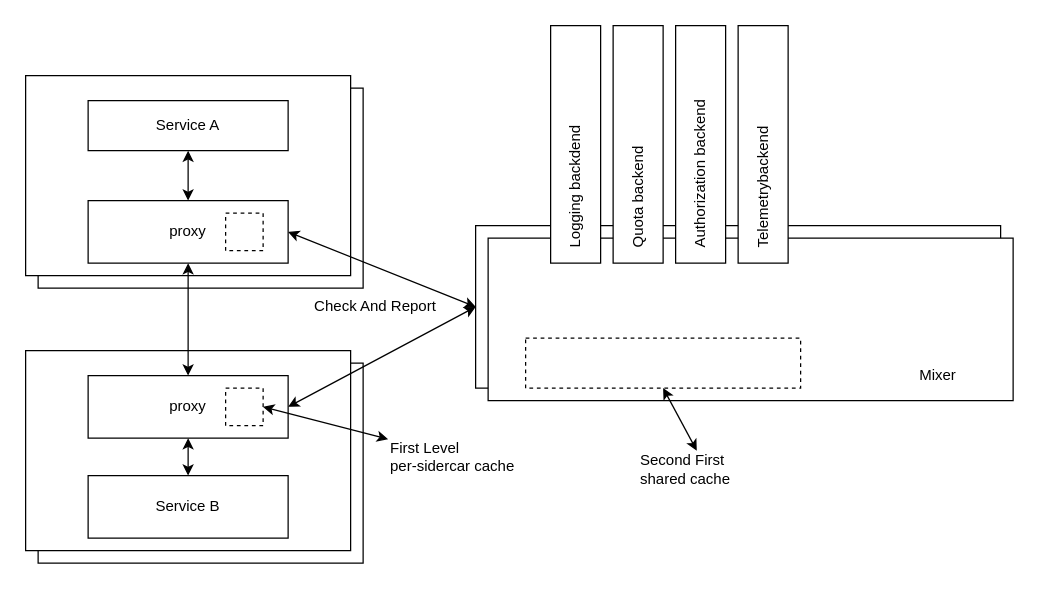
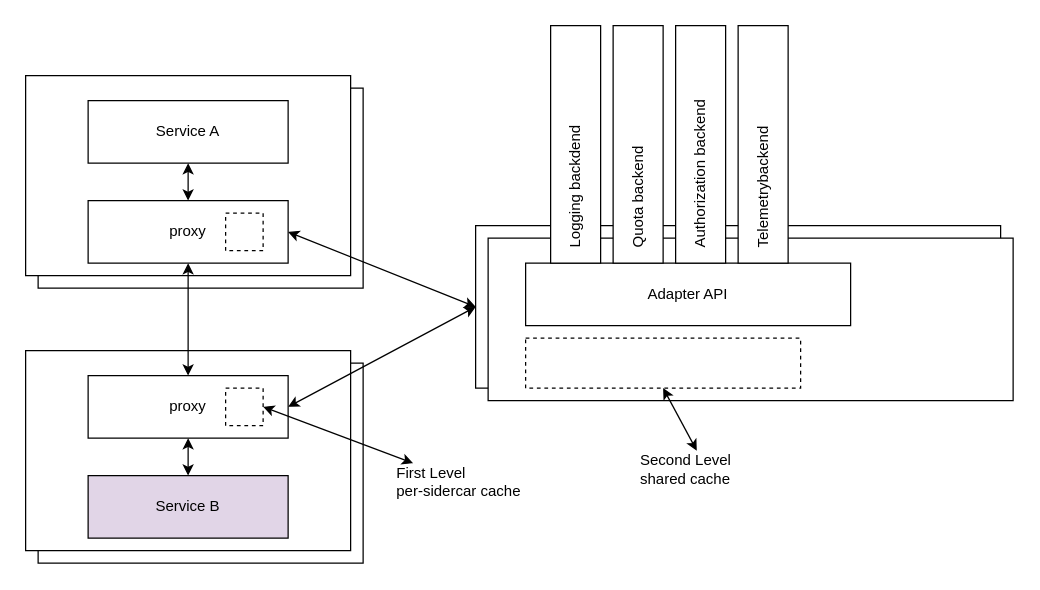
(188, 126) -> (188, 132)
none -> (688, 294)
(376, 307) -> none
(938, 376) -> none
(457, 457) -> (463, 482)
(689, 469) -> (689, 469)
(188, 507) -> (188, 507)
